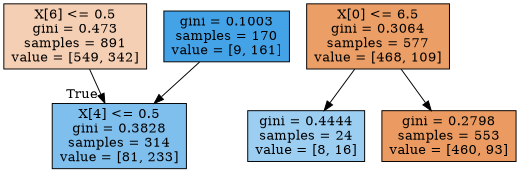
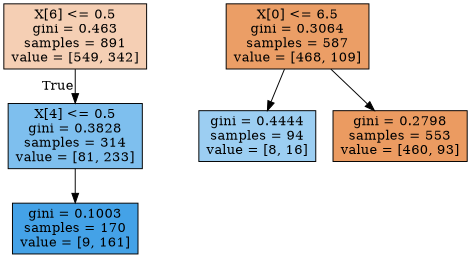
(75, 36) -> (75, 36)
(378, 36) -> (298, 36)
(181, 79) -> (75, 181)
(306, 136) -> (257, 136)
